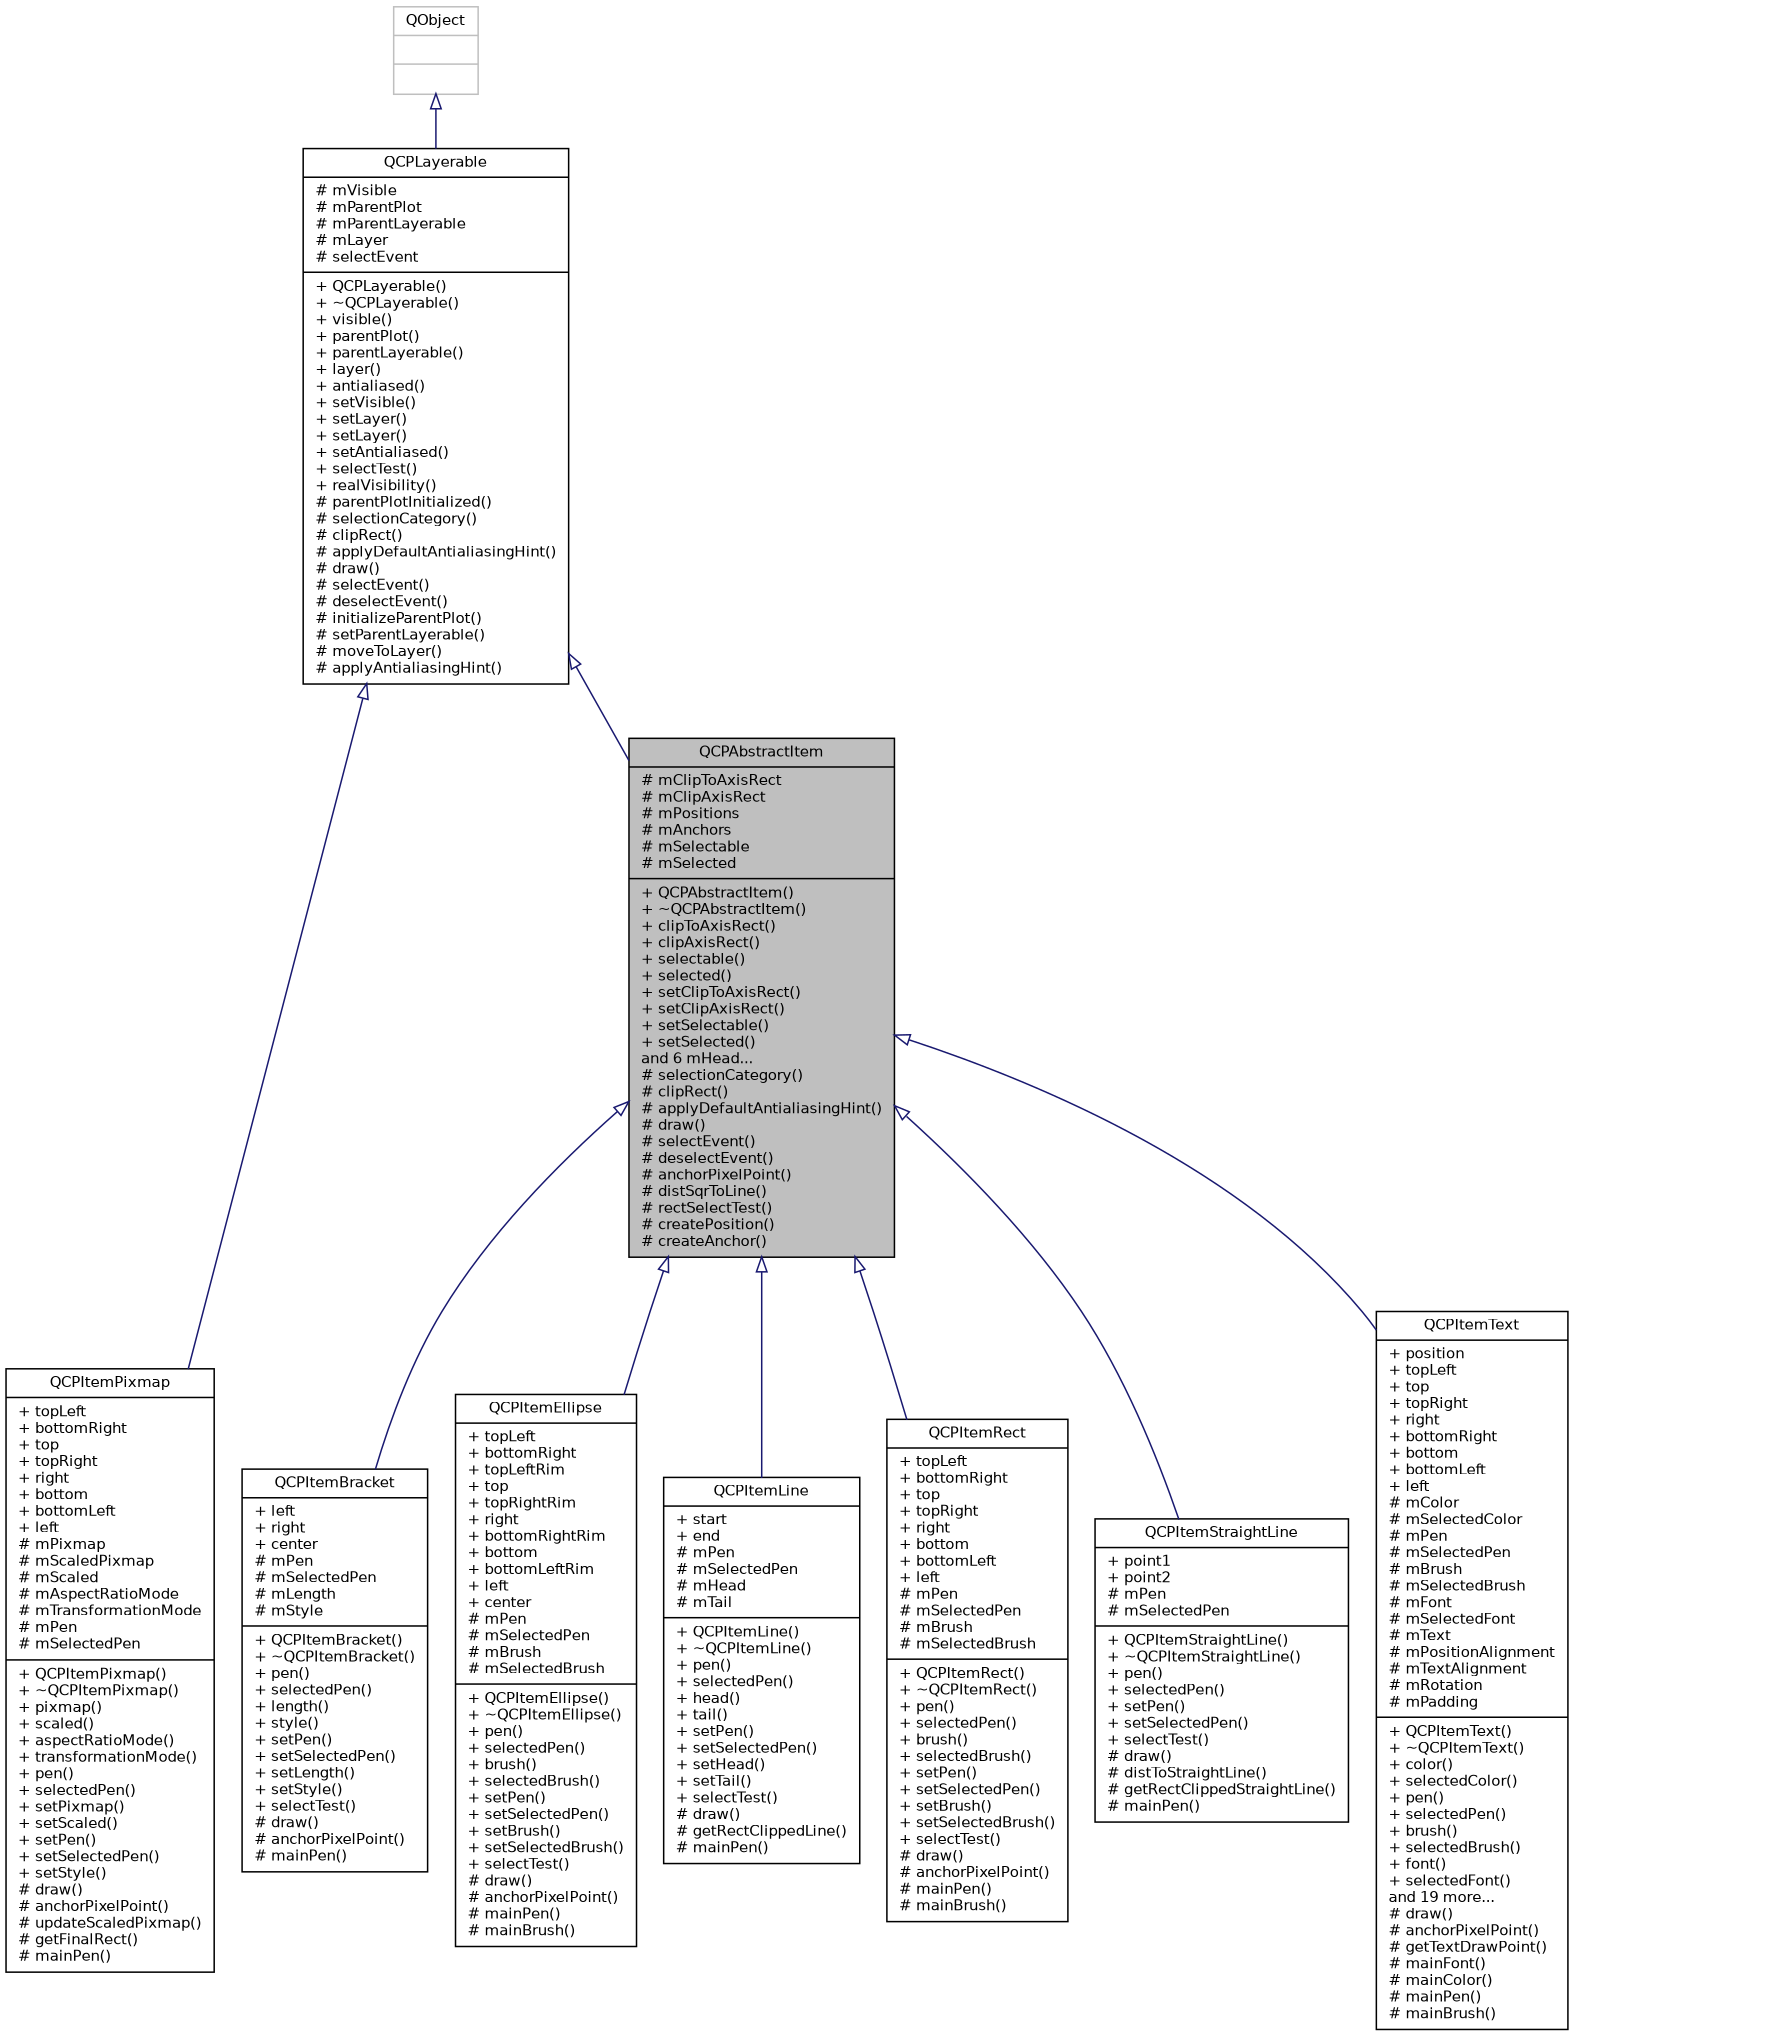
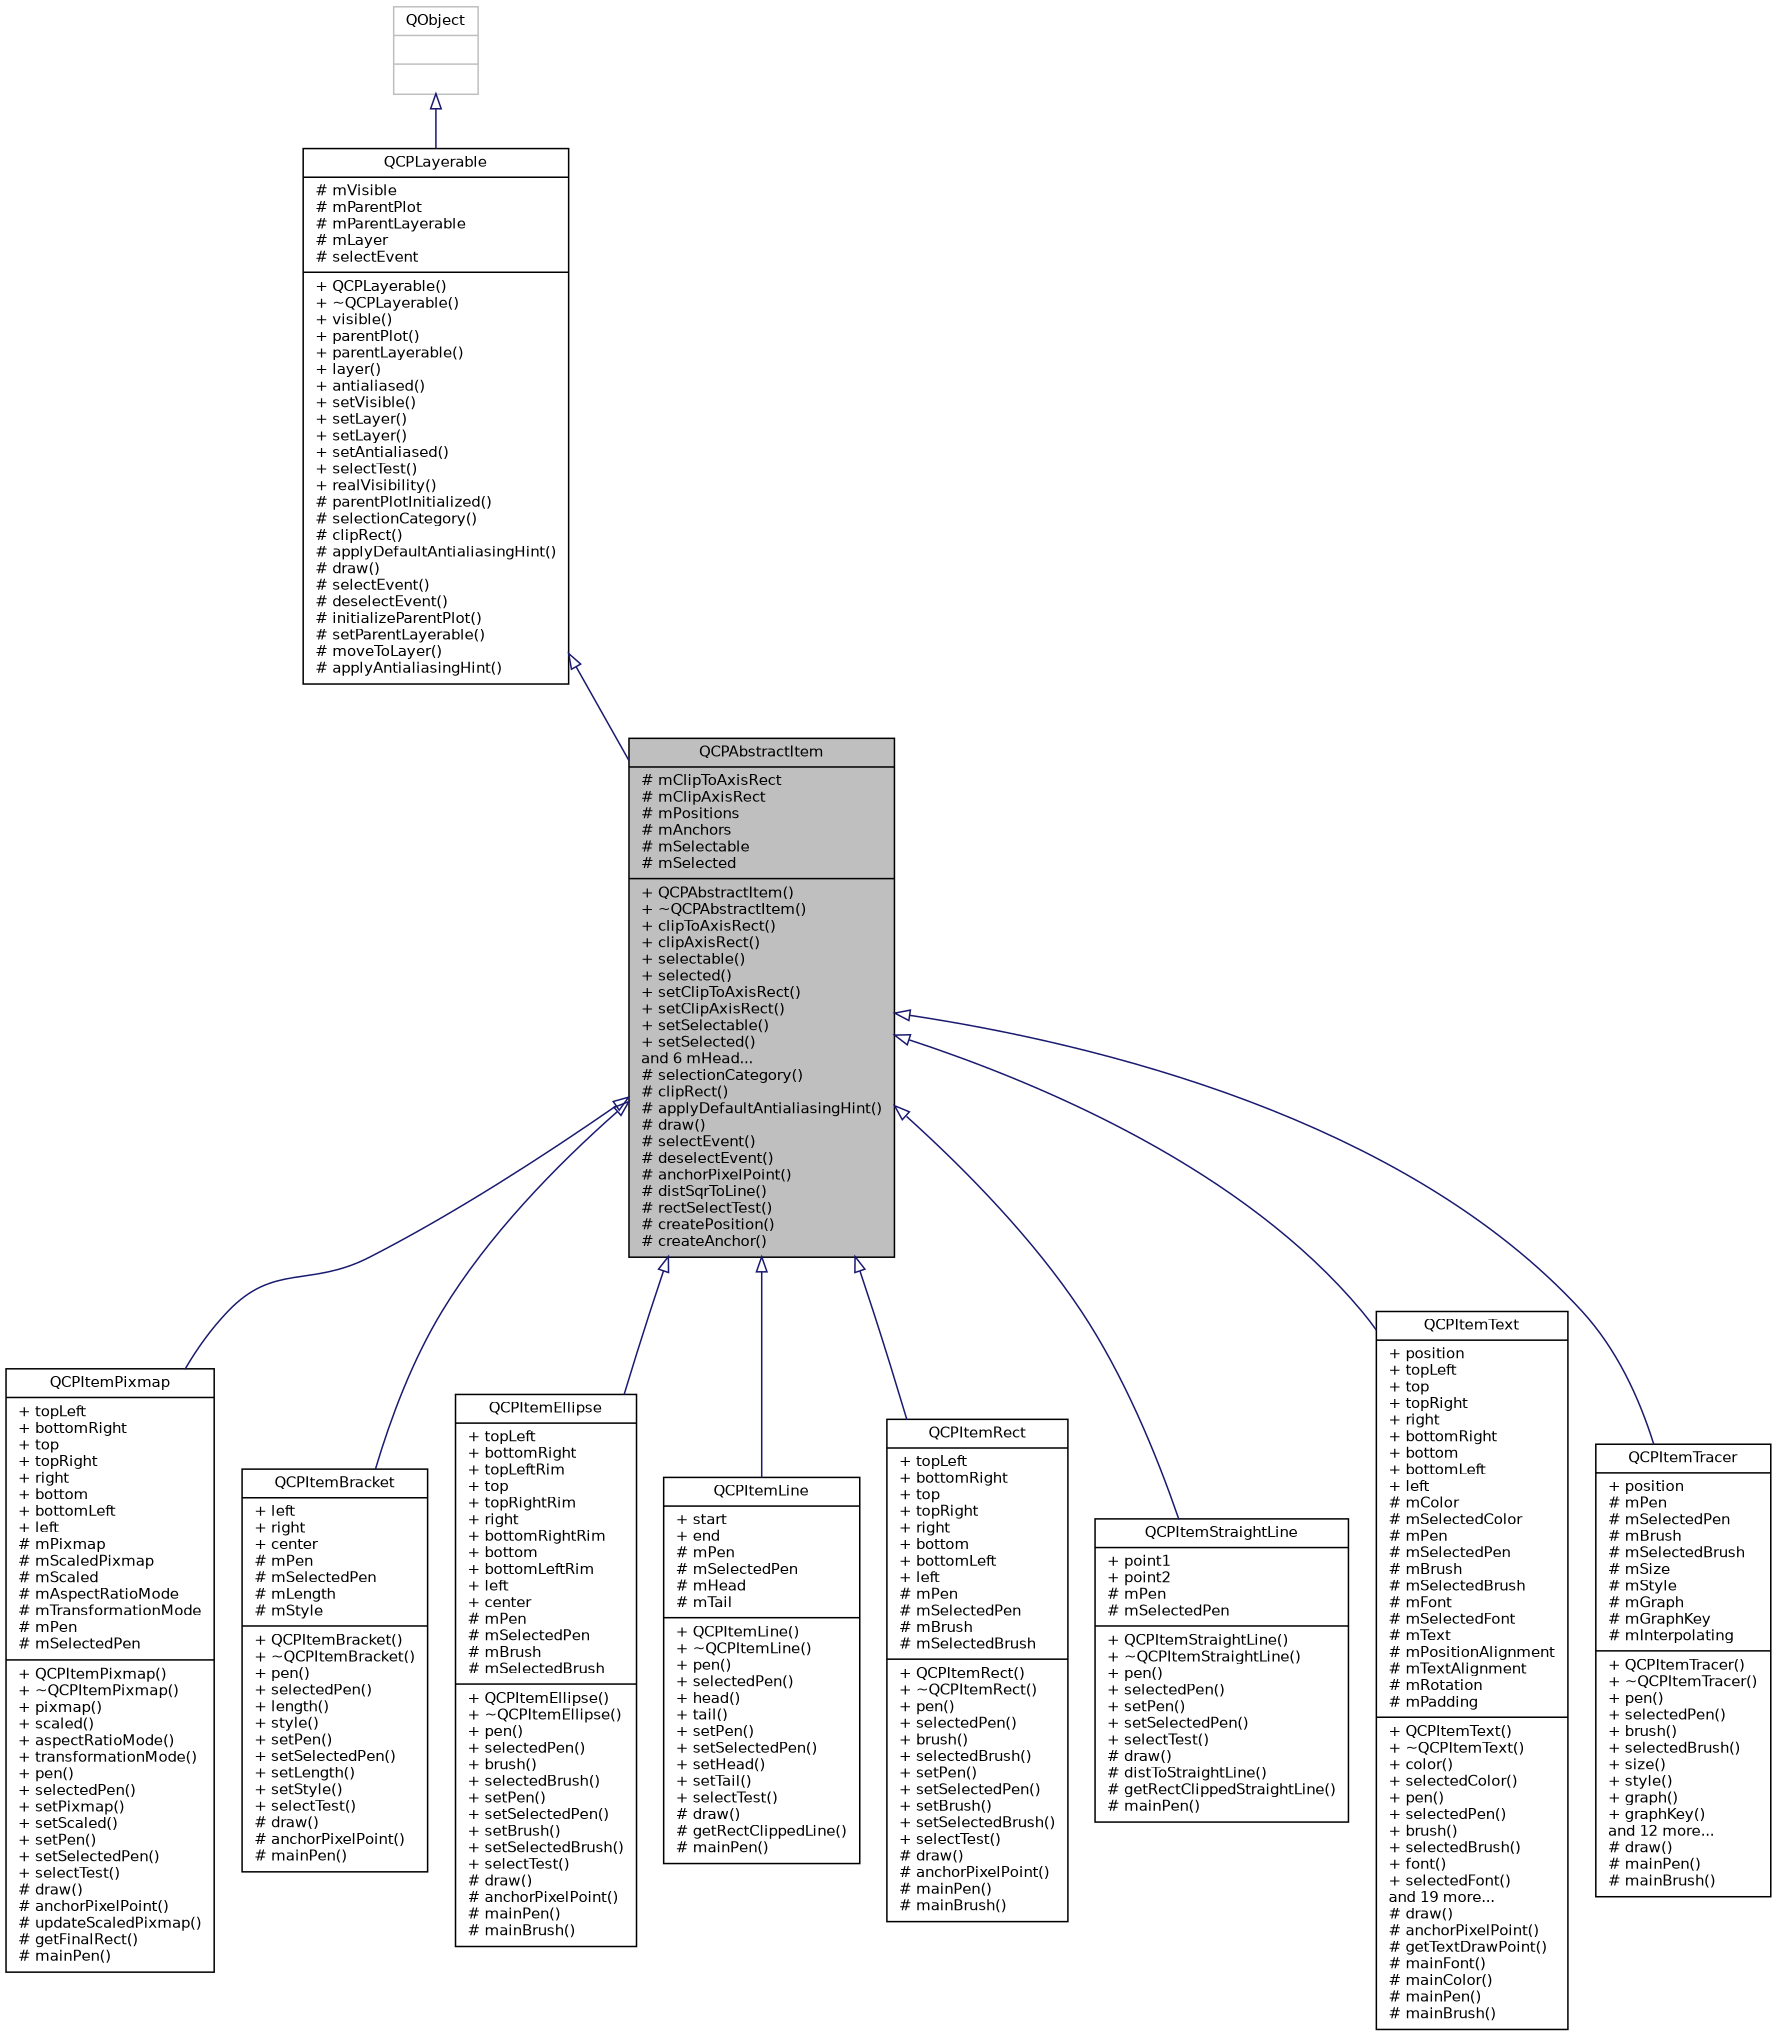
(276, 1034) -> (397, 1243)
none -> (1683, 1670)
(63, 1873) -> (69, 1873)
